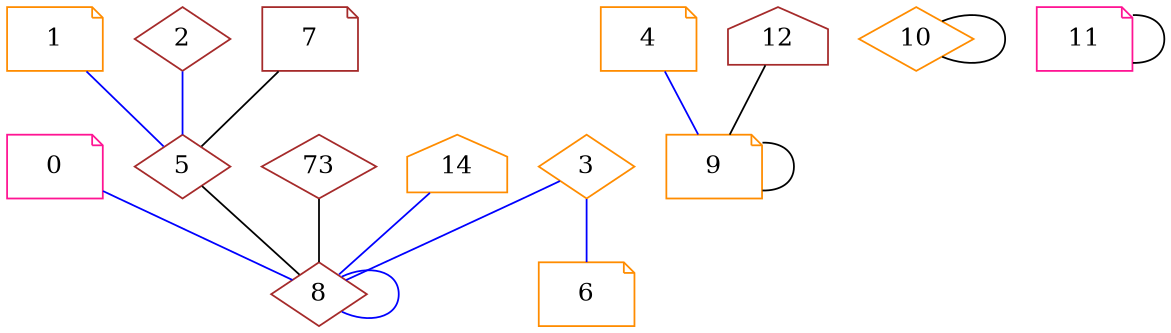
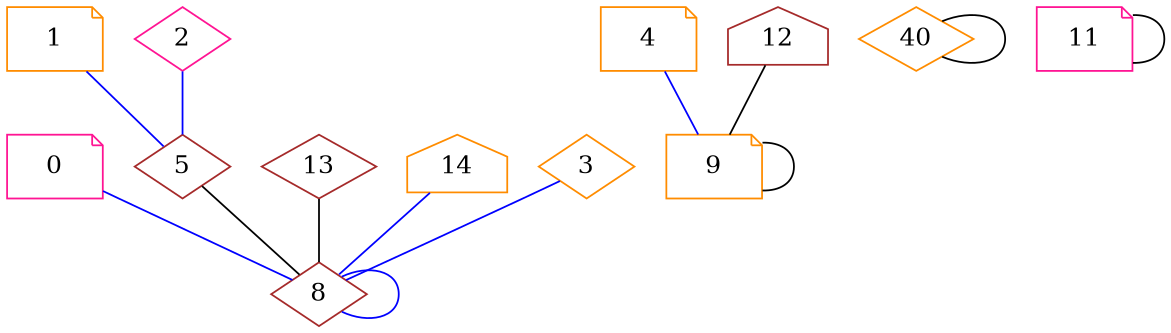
(183, 39) -> (183, 39)
(310, 39) -> none
(916, 39) -> (916, 39)
(319, 167) -> (319, 167)
(587, 294) -> none
